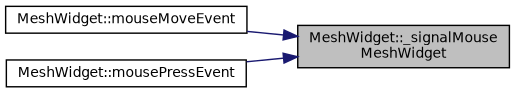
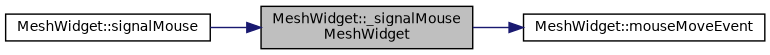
(265, 33) -> (491, 28)
(126, 73) -> (108, 28)
